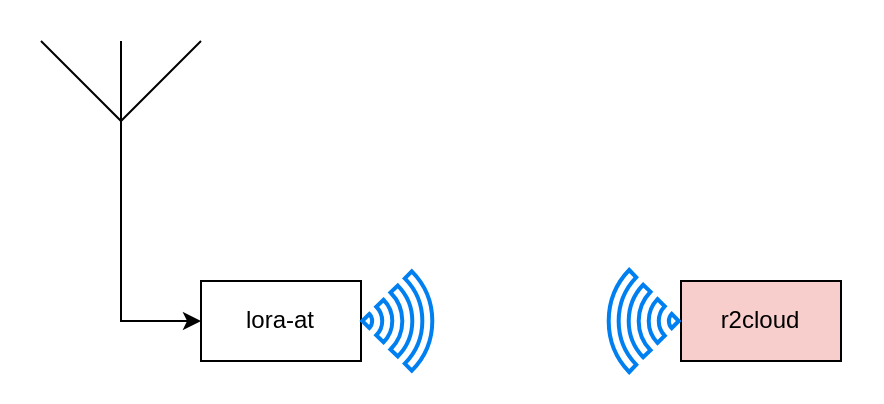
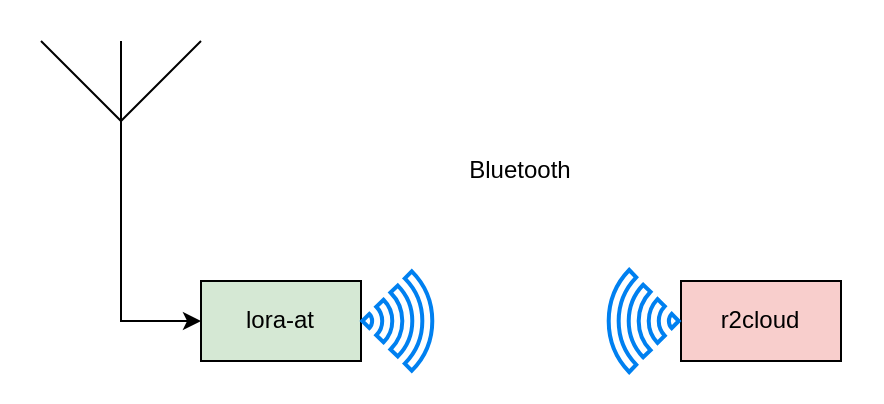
none -> (521, 171)
(281, 321) -> (281, 321)
